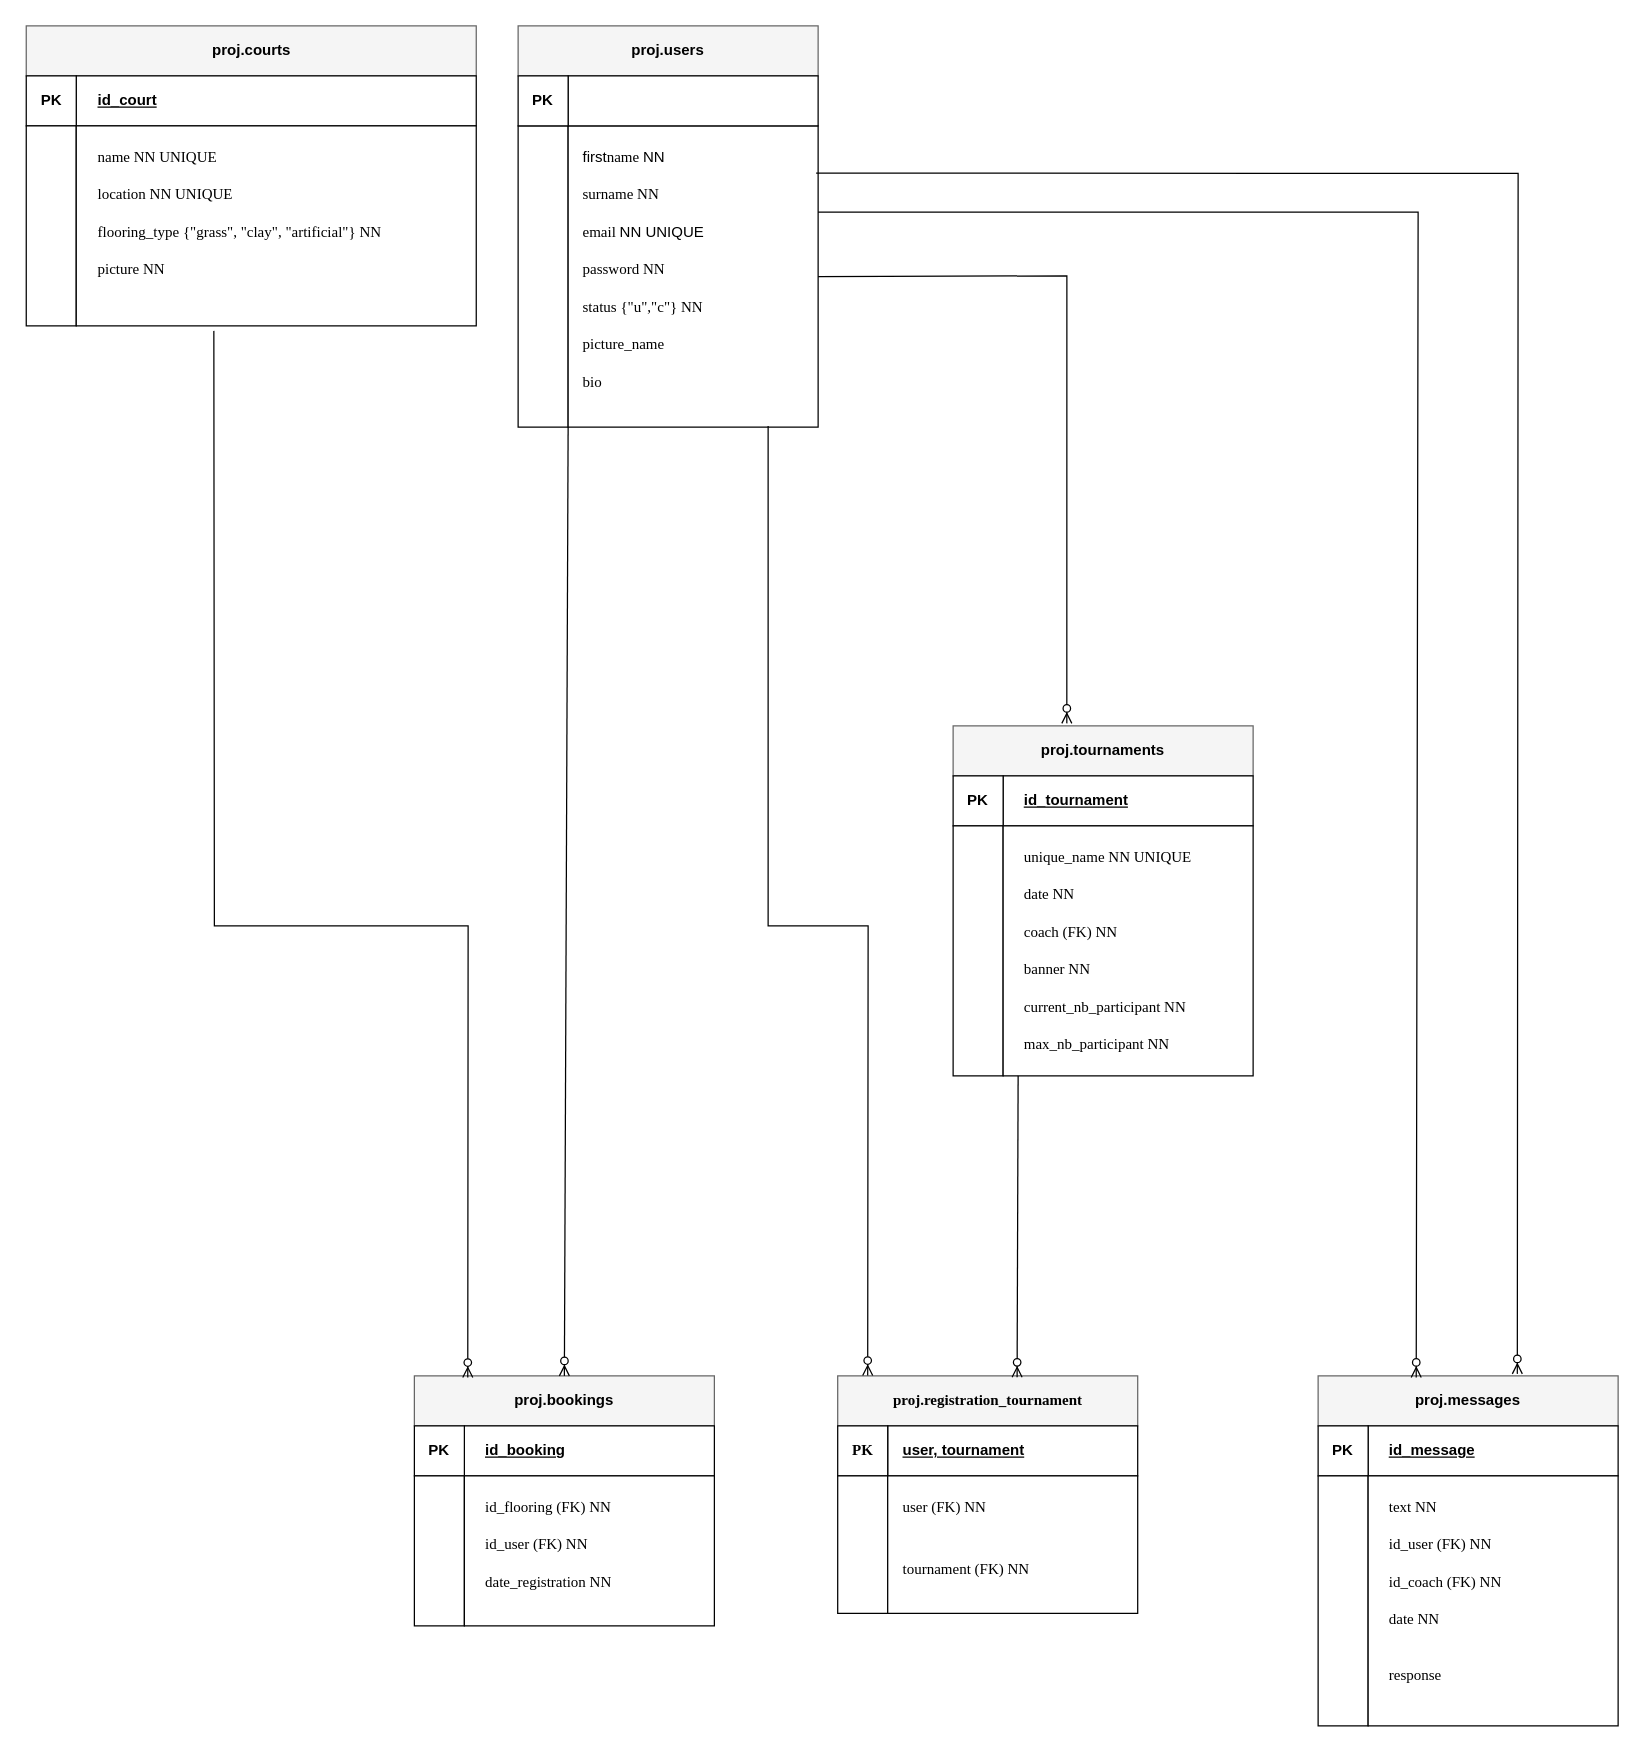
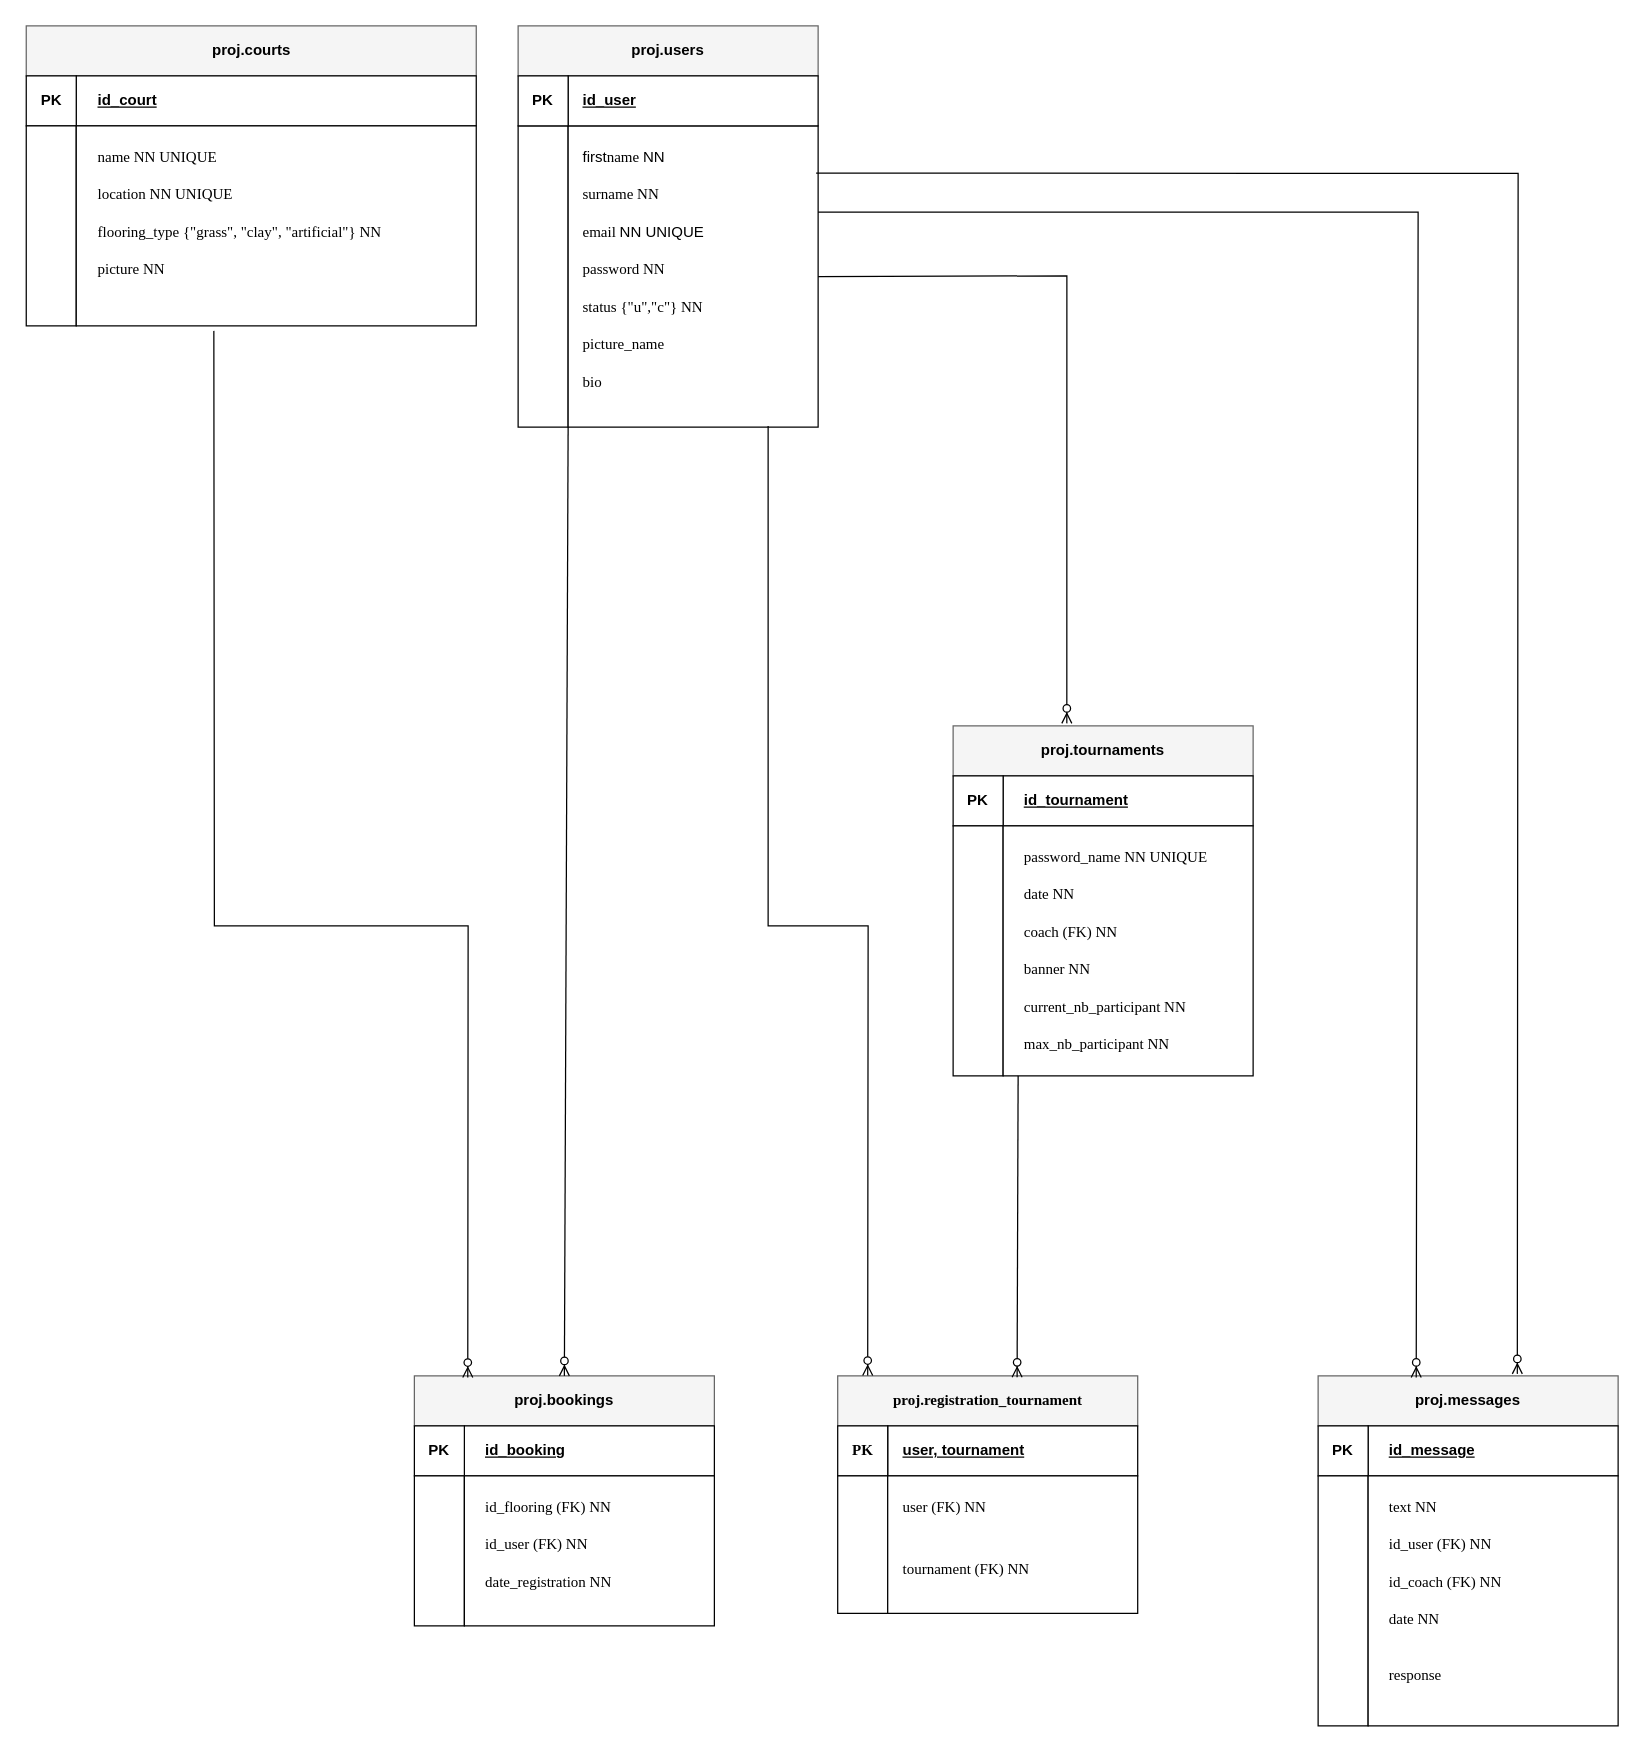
none -> (643, 101)
(1107, 857) -> (1117, 857)
